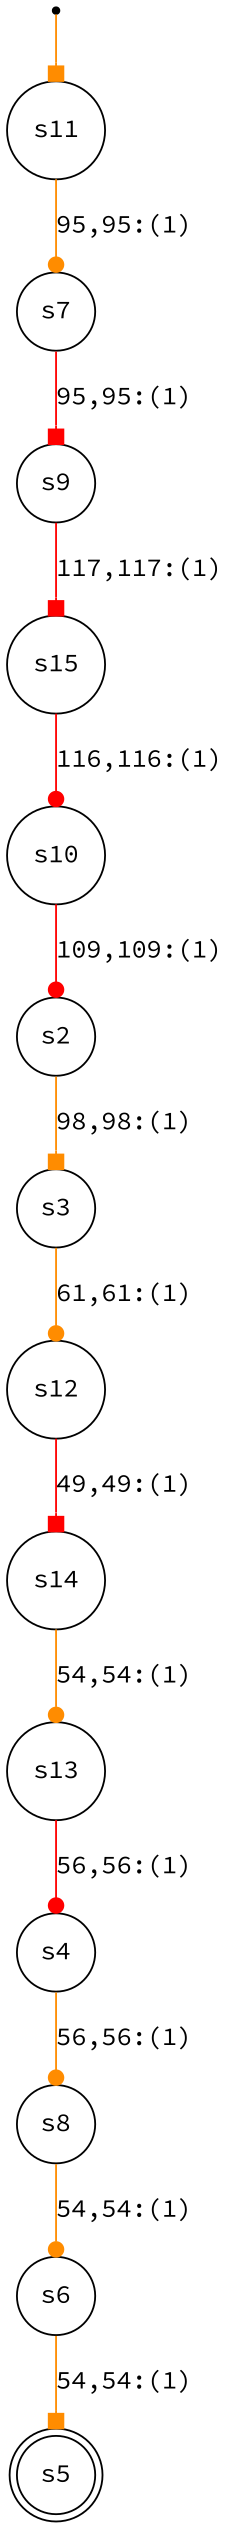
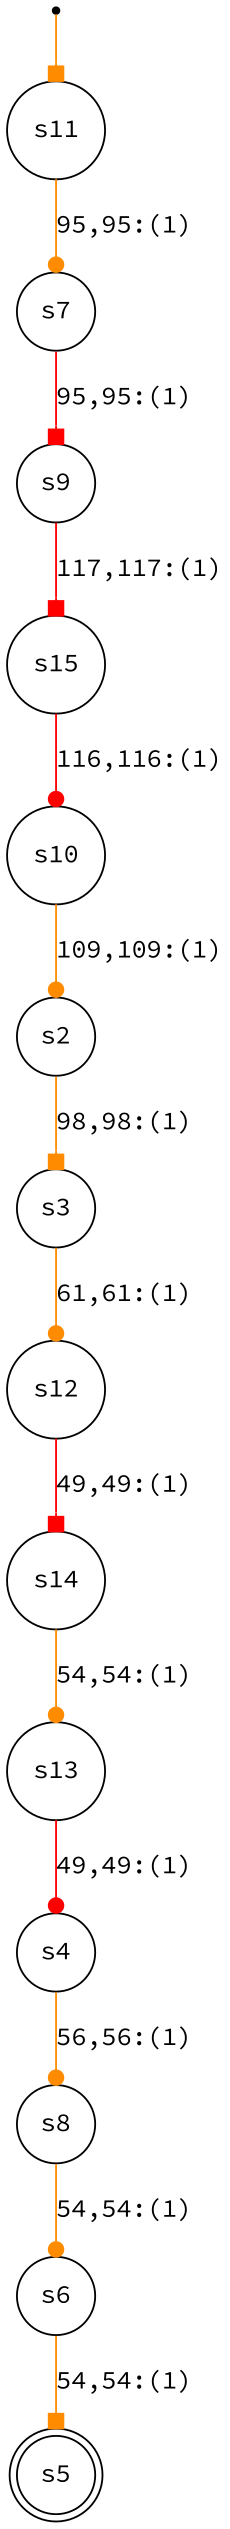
(56, 943) -> (56, 943)
(125, 1867) -> (125, 1867)
